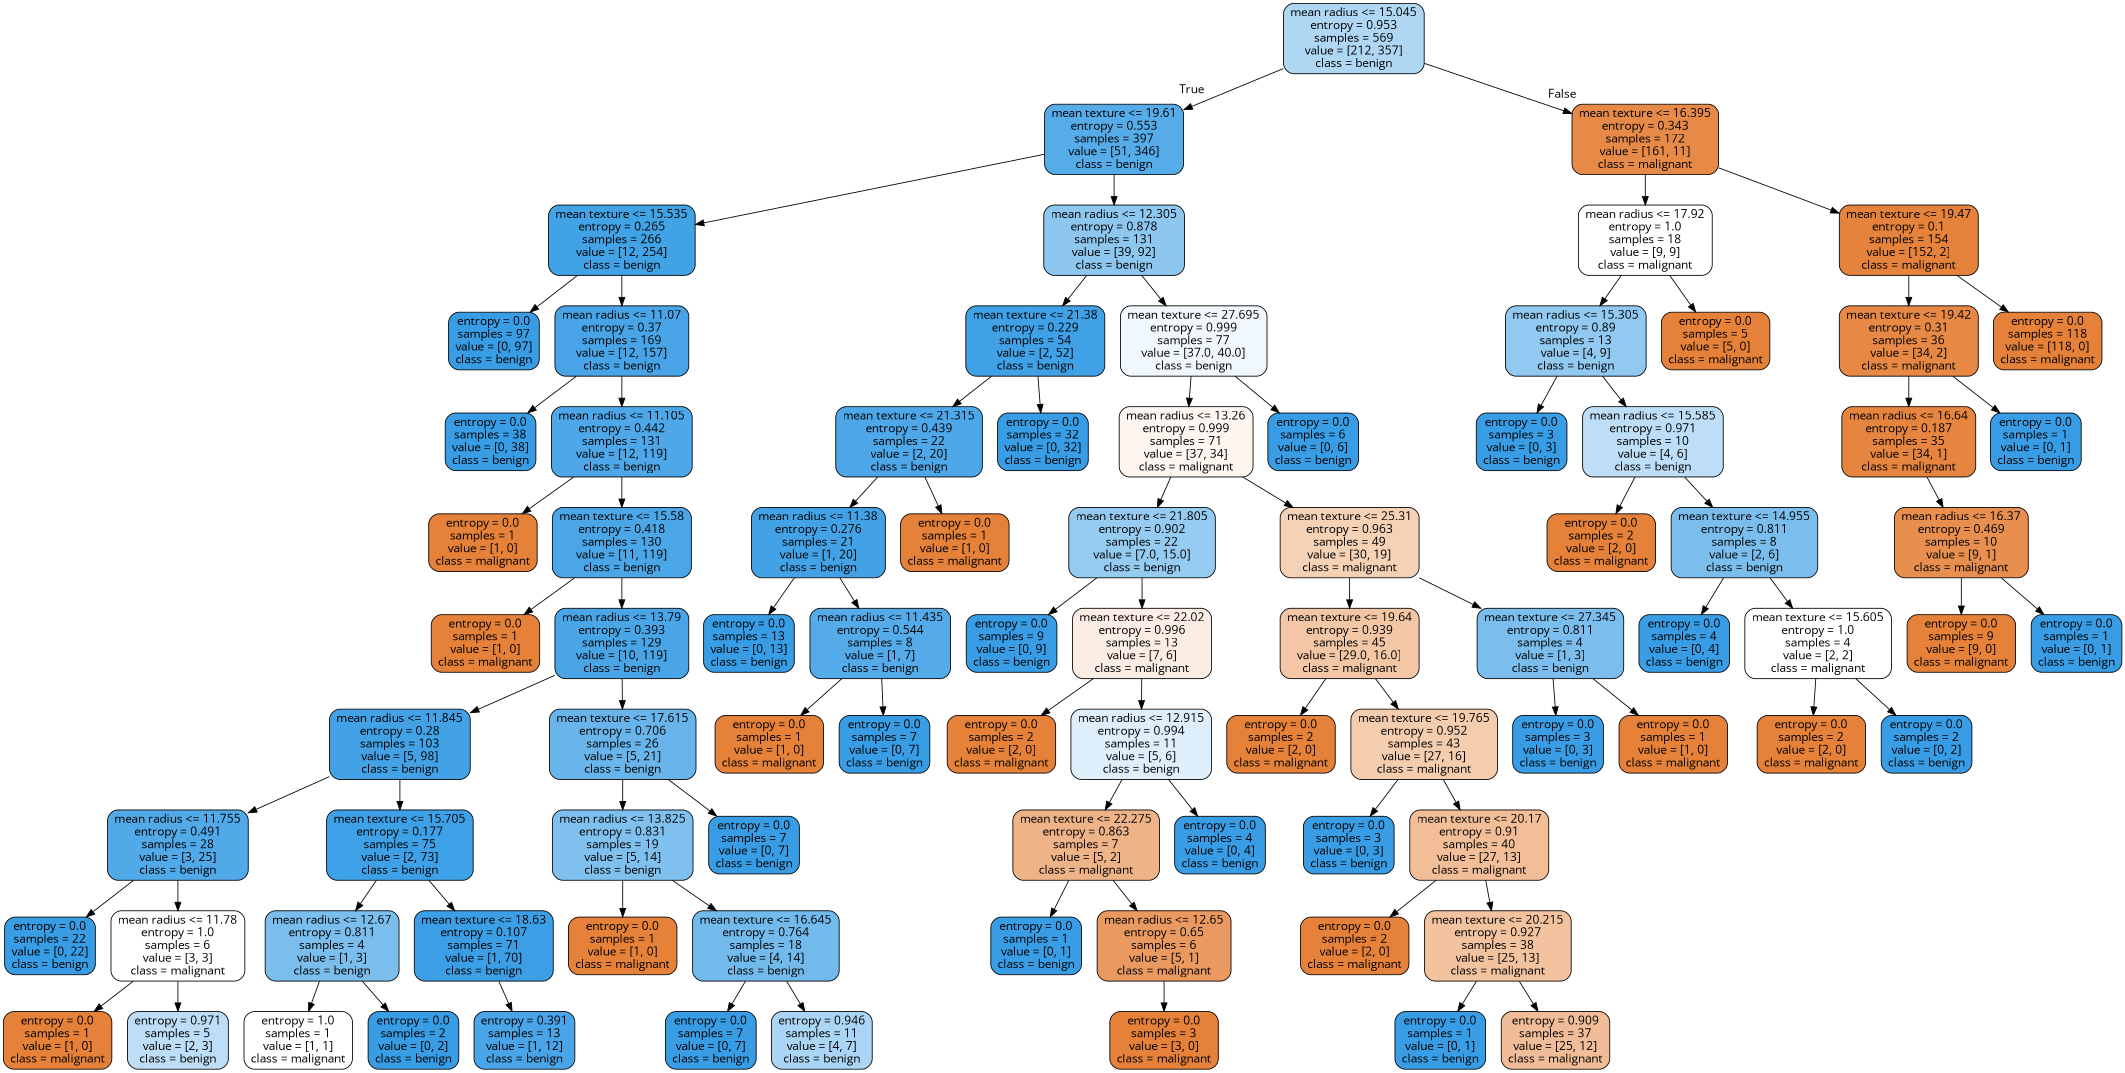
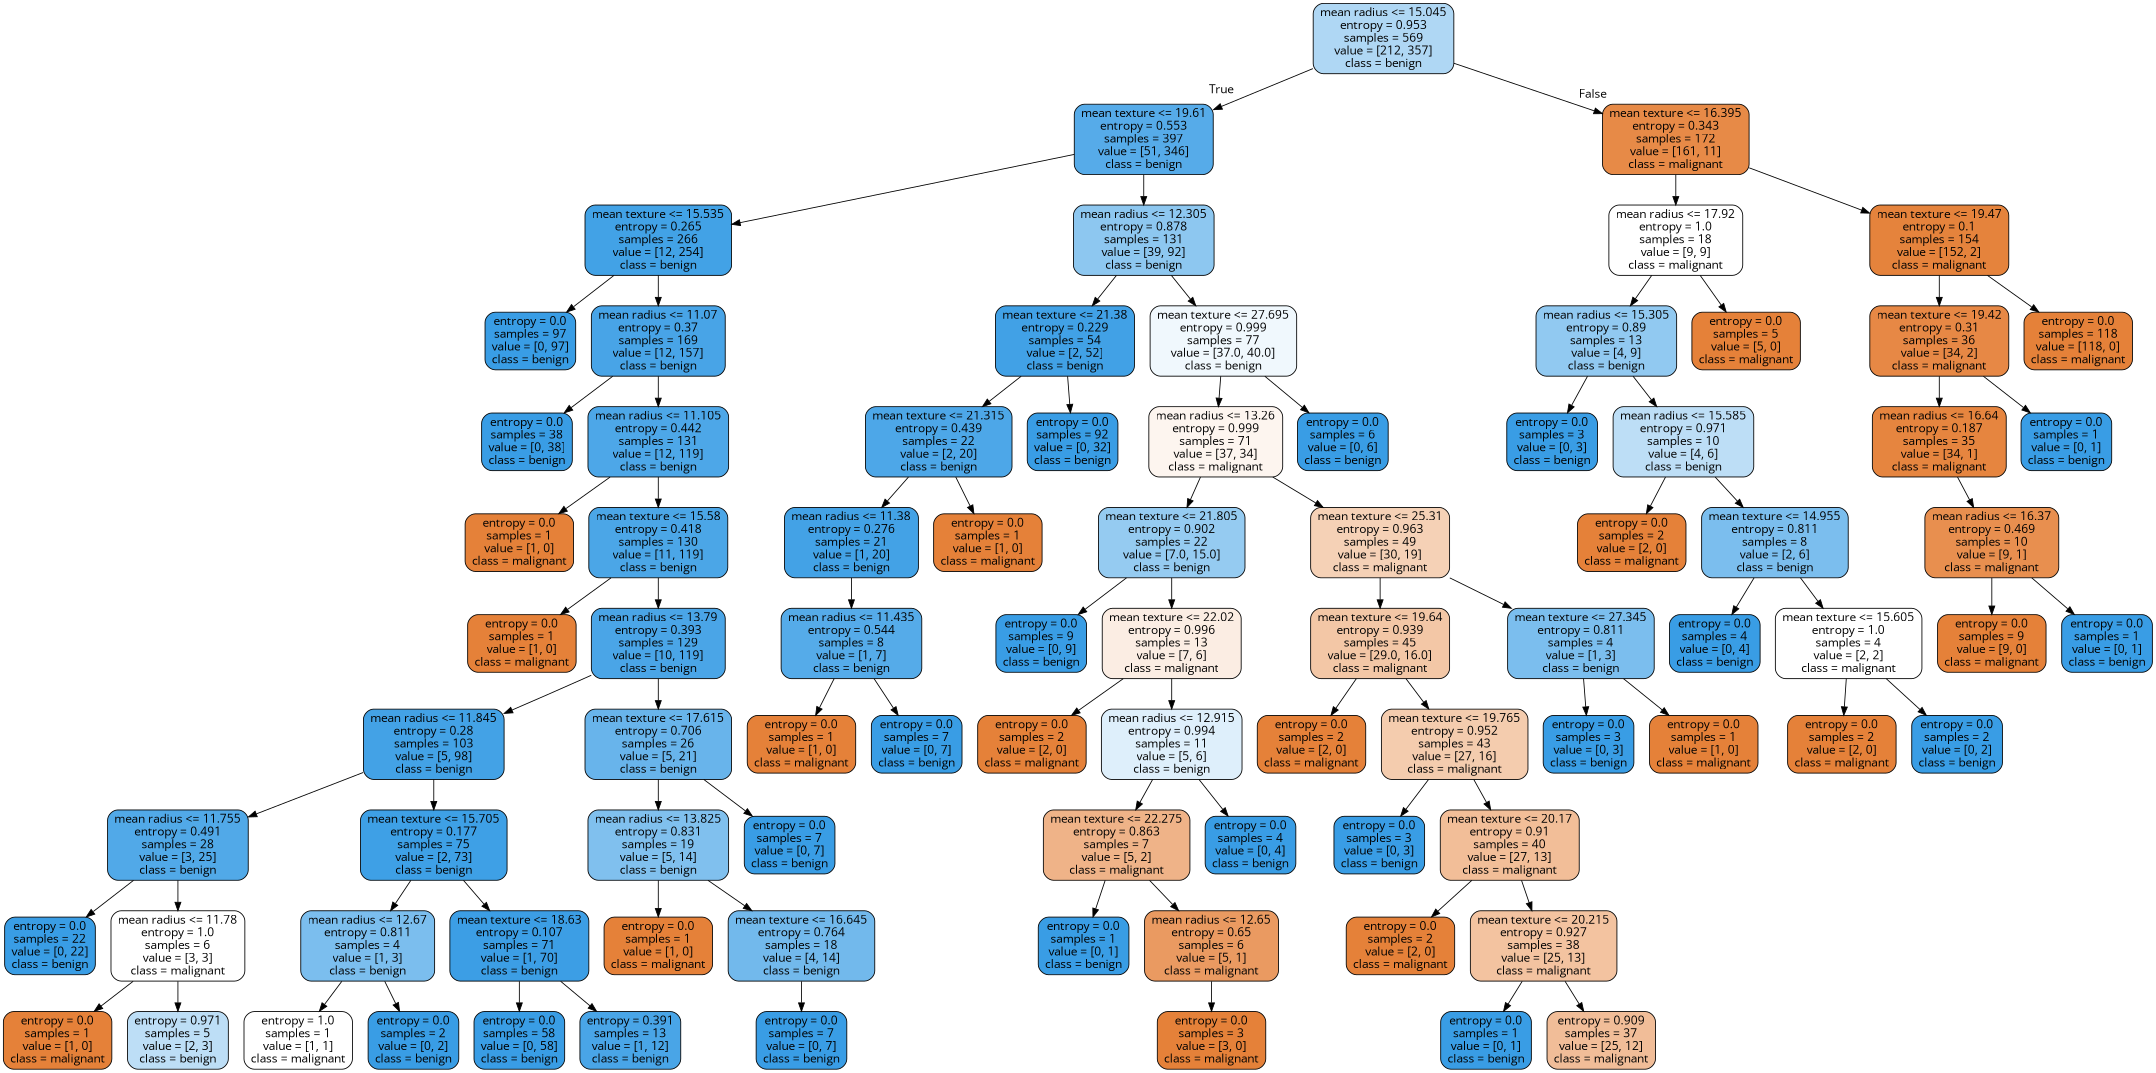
(1043, 442) -> (1073, 442)
(749, 643) -> none
none -> (519, 1040)
(822, 1040) -> none
